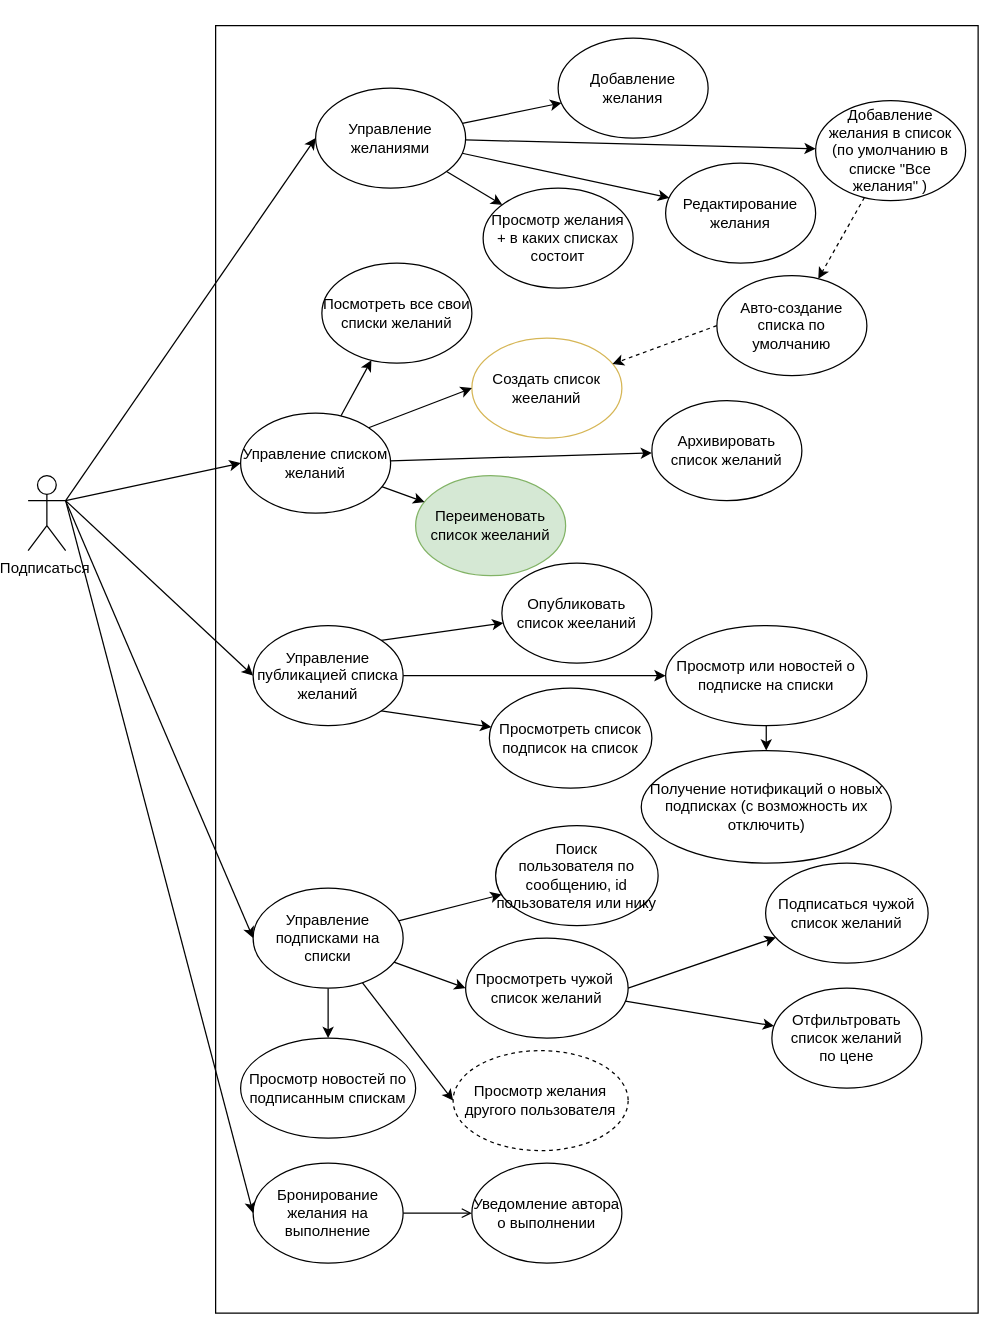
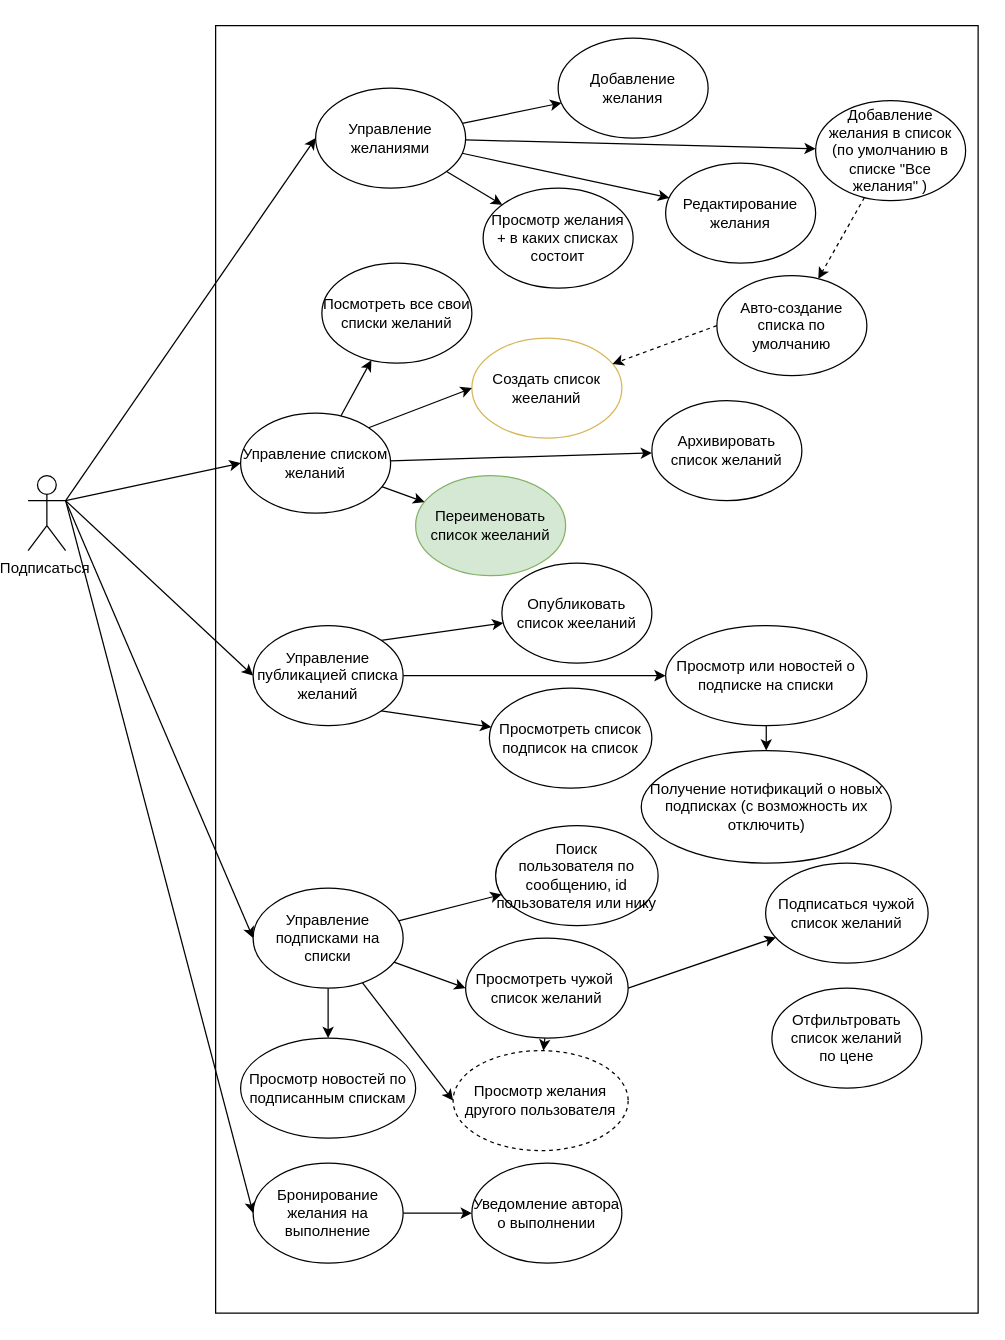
(696, 1013) -> (545, 1040)
(463, 1213) -> (462, 1213)
